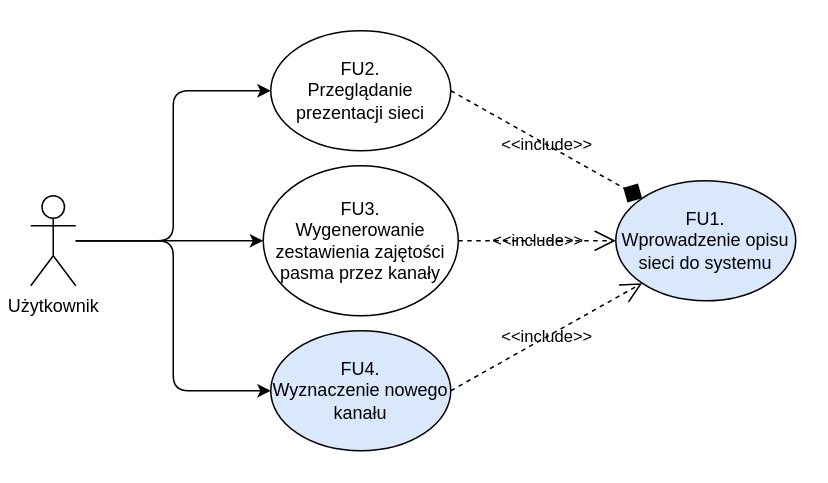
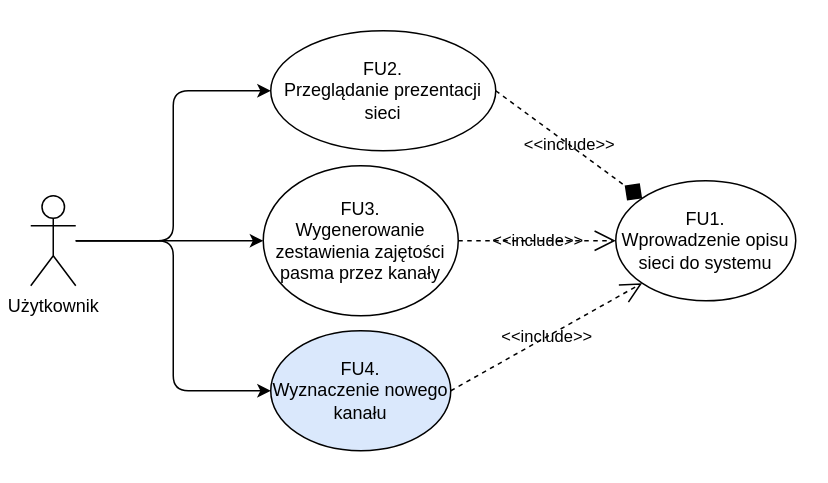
(361, 91) -> (383, 91)
(706, 241) -> (706, 241)
